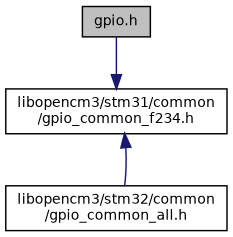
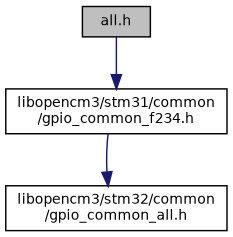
(116, 22) -> (116, 22)
(126, 167) -> (107, 153)
